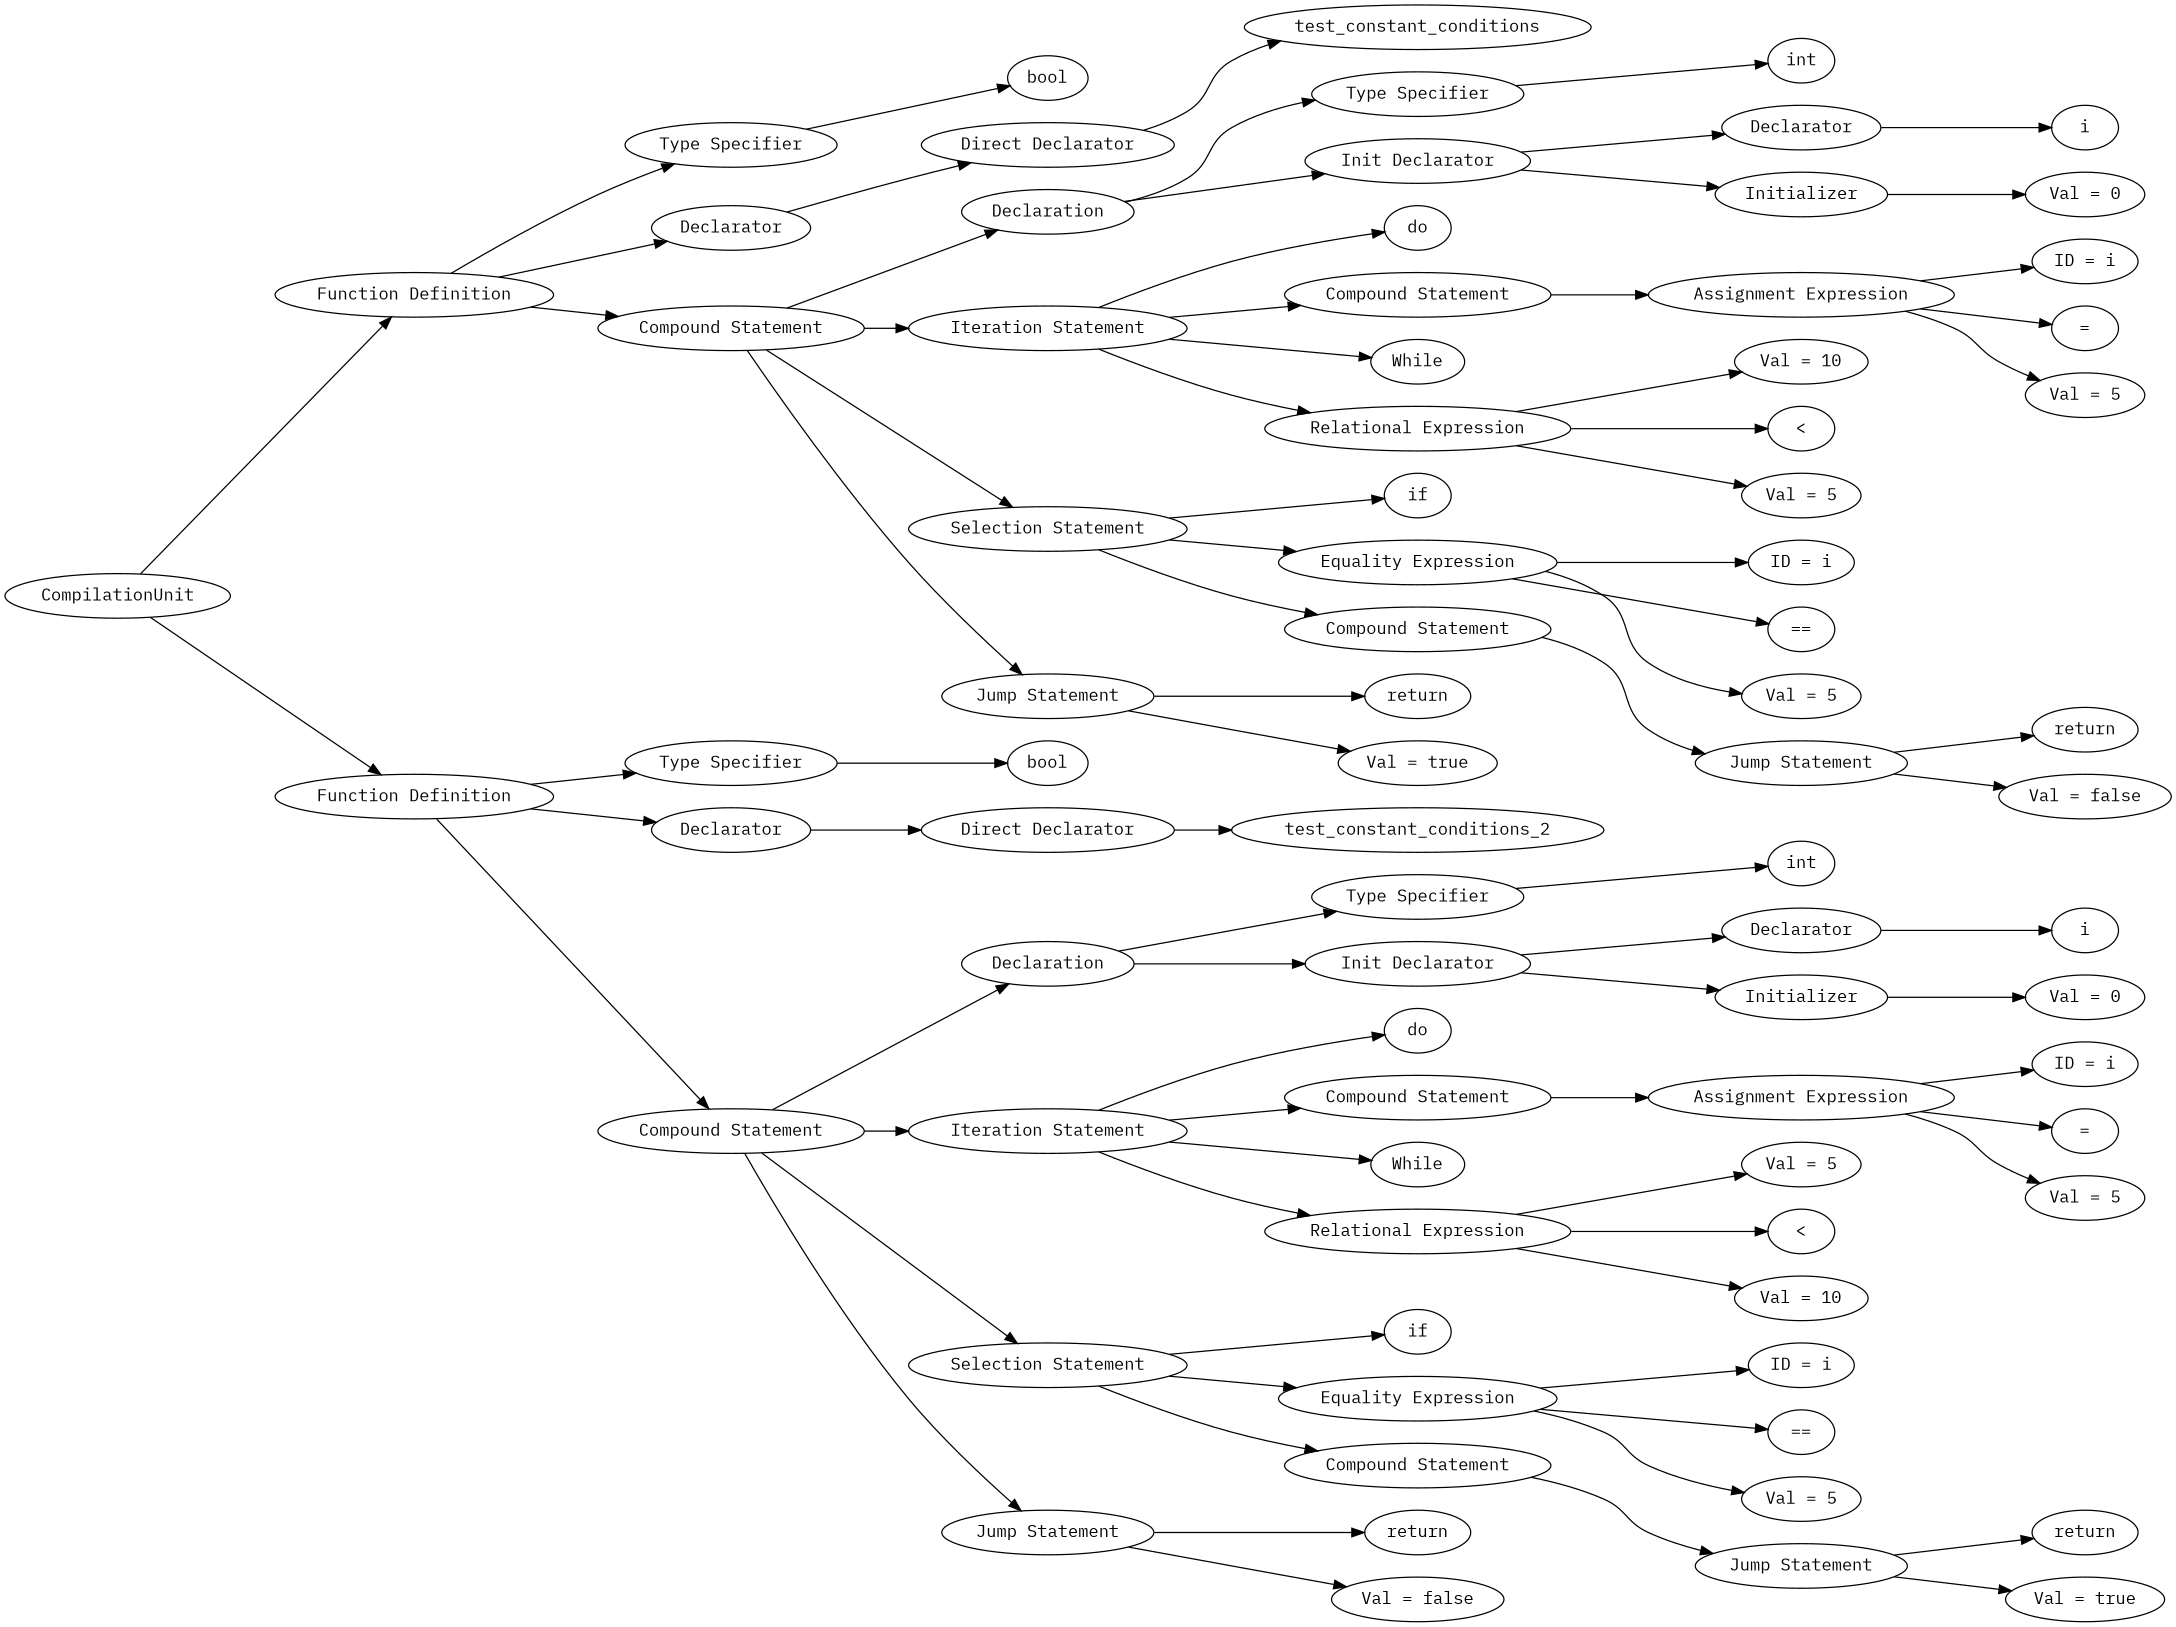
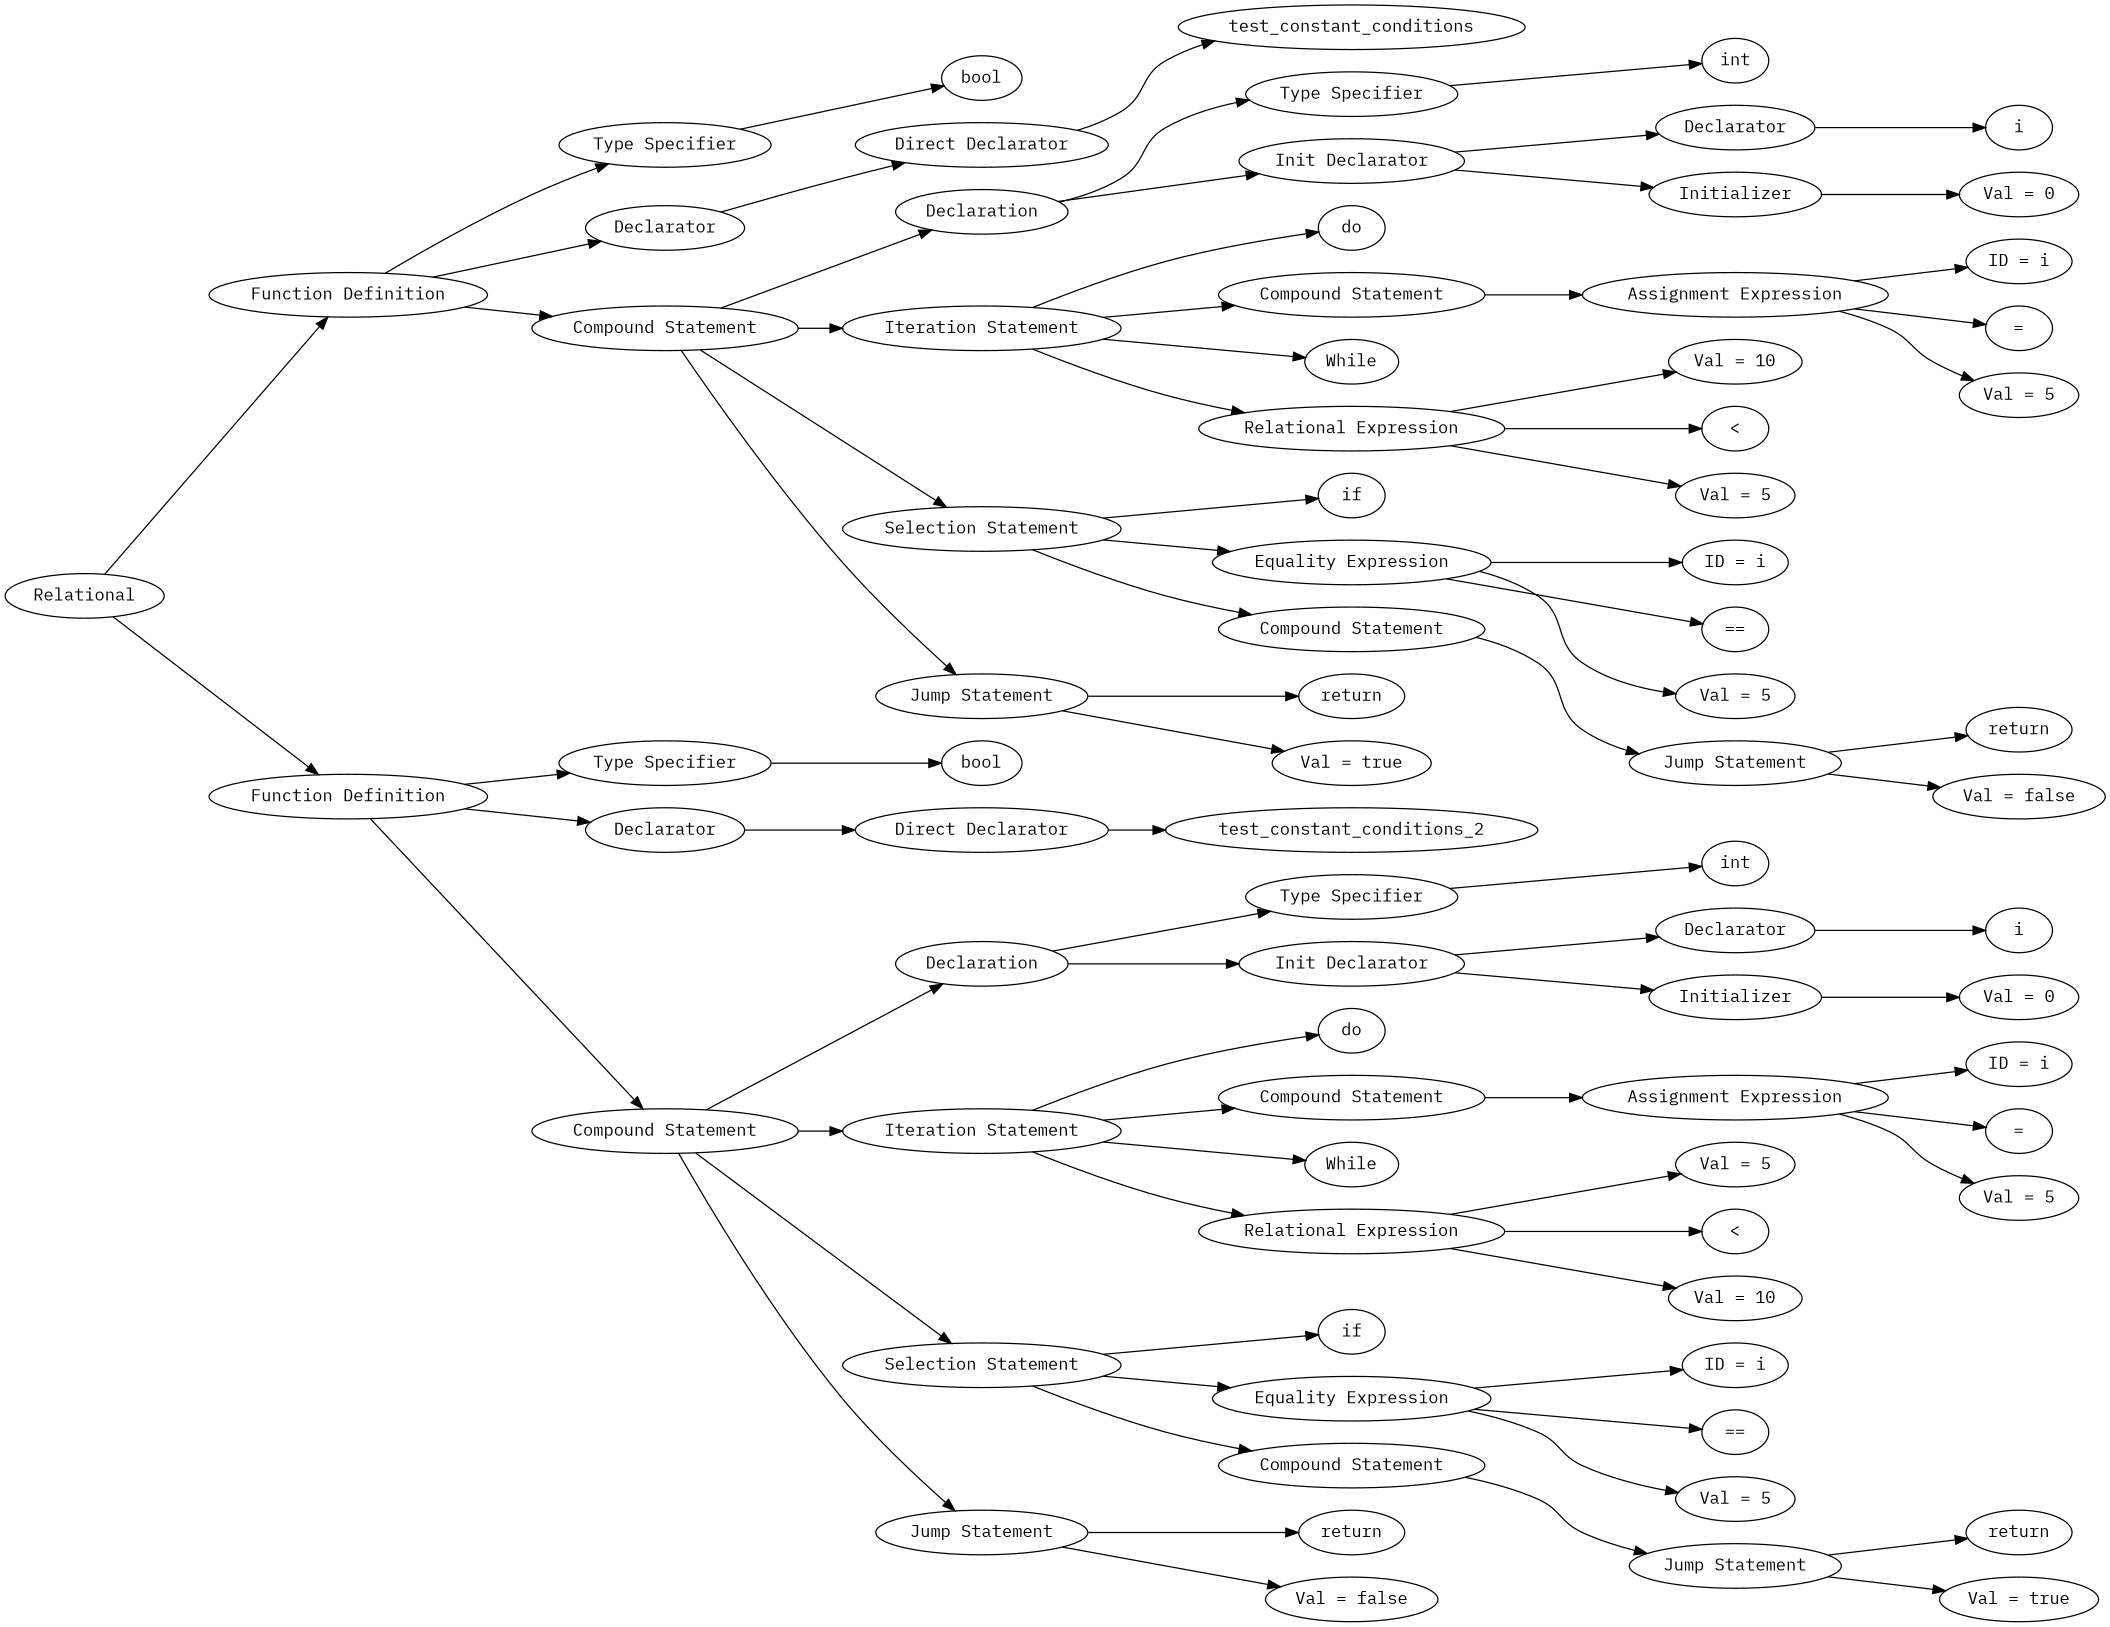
(118, 596) -> (85, 596)
